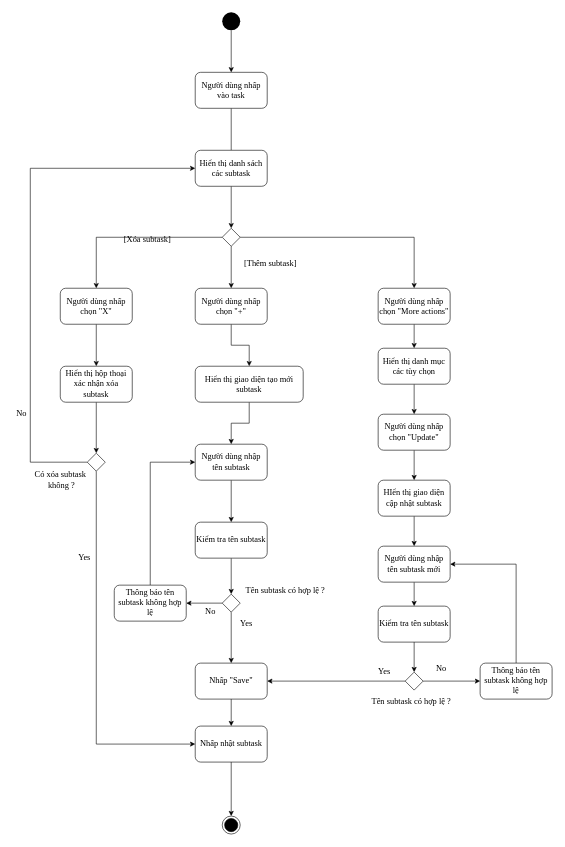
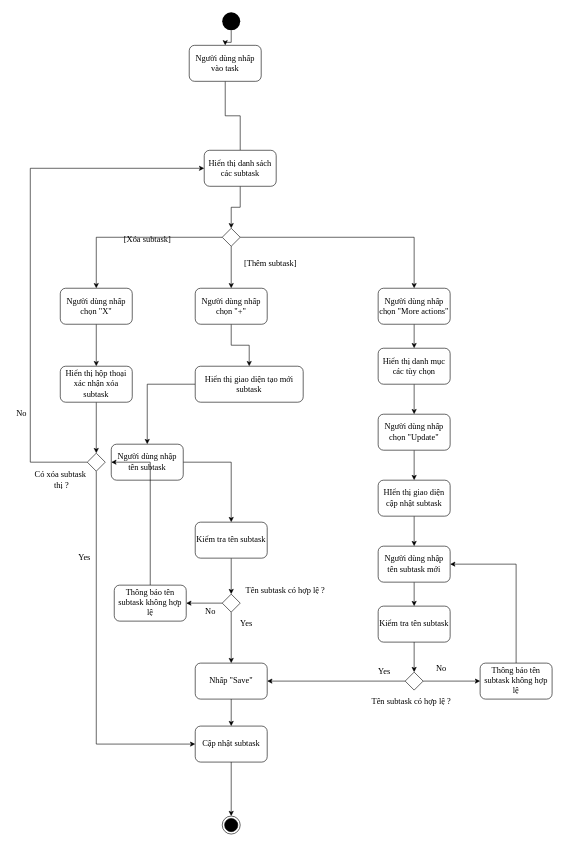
(231, 90) -> (225, 63)
(231, 168) -> (240, 168)
(231, 462) -> (147, 462)
(61, 480) -> (61, 480)
(231, 744) -> (231, 744)
